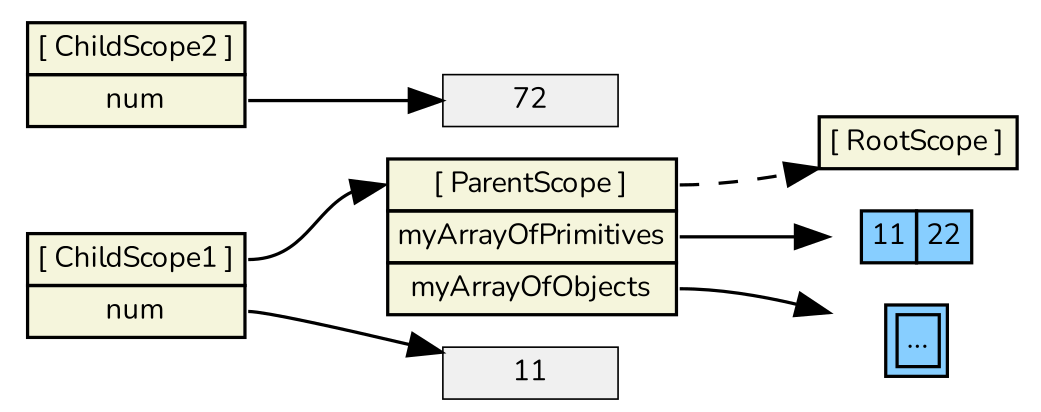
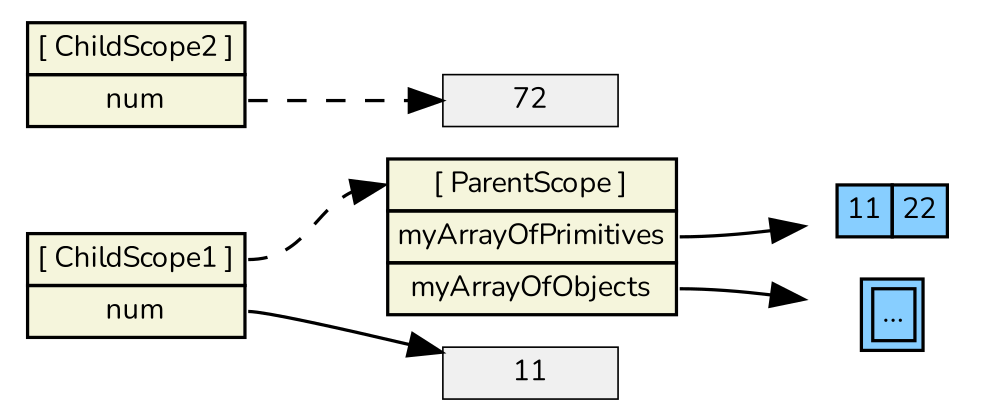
(329, 101) -> (329, 101)
(917, 143) -> none
(305, 234) -> (305, 234)
